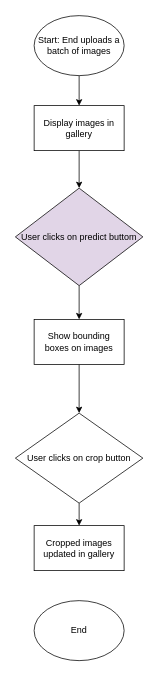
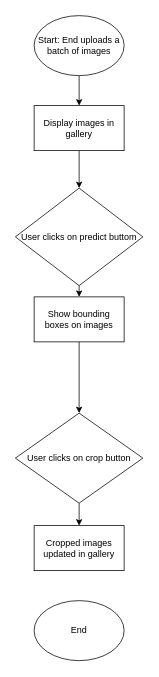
(79, 237) -> (79, 237)
(79, 342) -> (79, 319)
